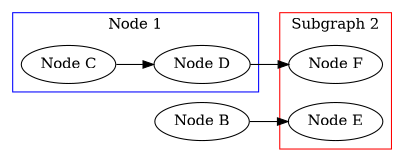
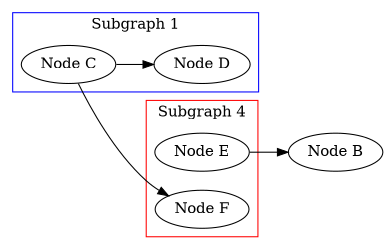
(136, 25) -> (136, 25)
(336, 25) -> (202, 113)
(265, 64) -> (113, 142)
(264, 122) -> (264, 152)
